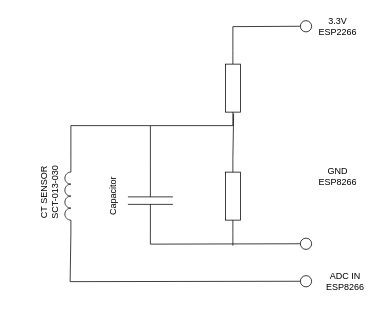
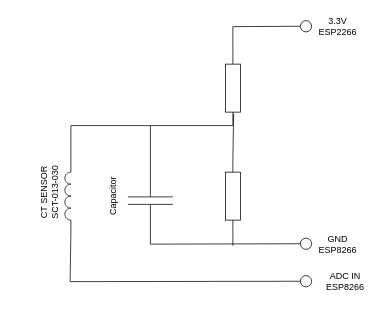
(338, 176) -> (338, 244)
